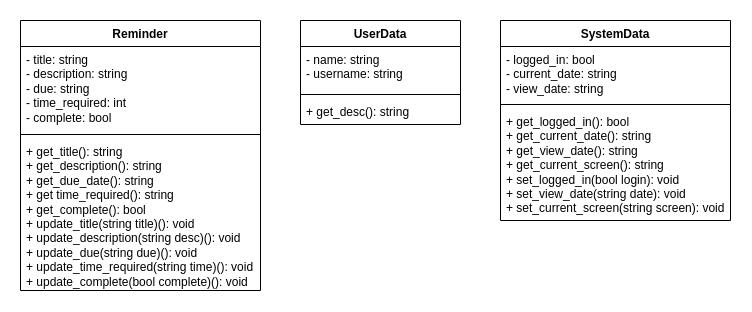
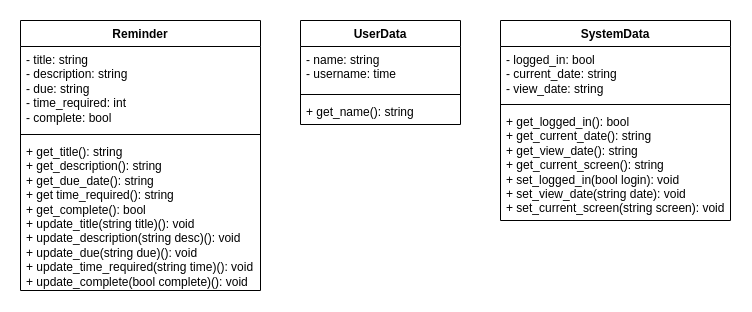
(361, 68) -> (354, 68)
(367, 113) -> (367, 113)
